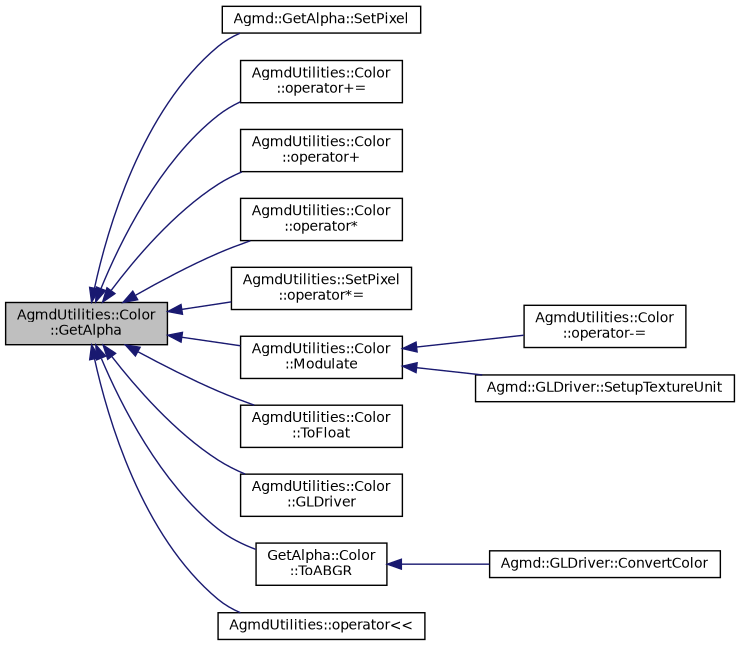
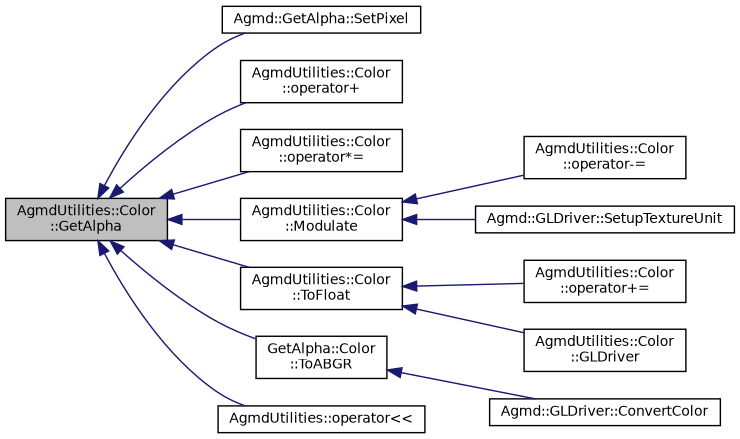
(156, 184) -> (470, 285)
(321, 219) -> none
(321, 288) -> (321, 151)
(172, 423) -> (470, 321)
